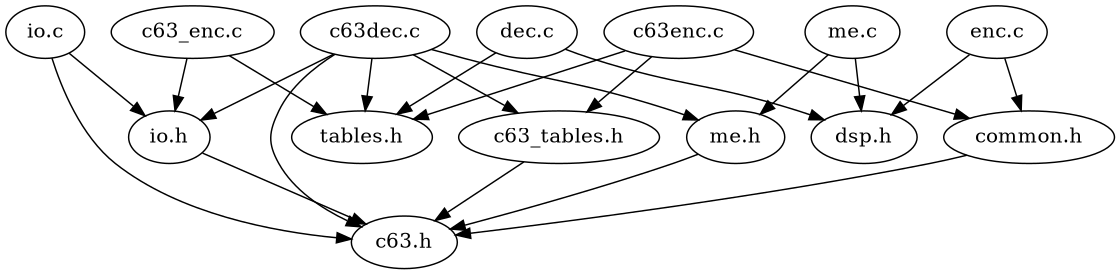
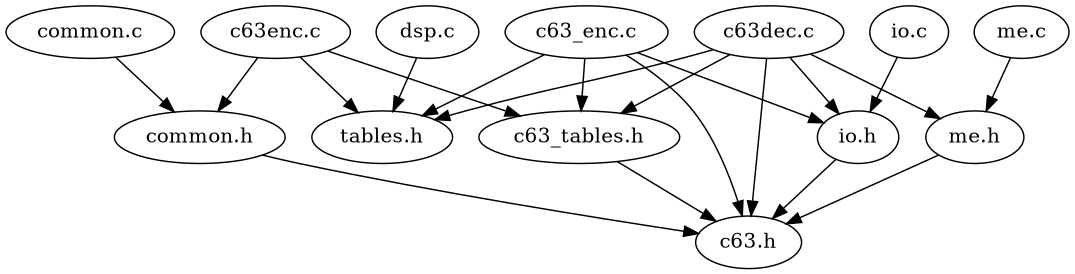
(527, 32) -> (427, 32)
(997, 32) -> (90, 32)
none -> (584, 73)
(864, 137) -> none
(163, 193) -> (697, 117)
